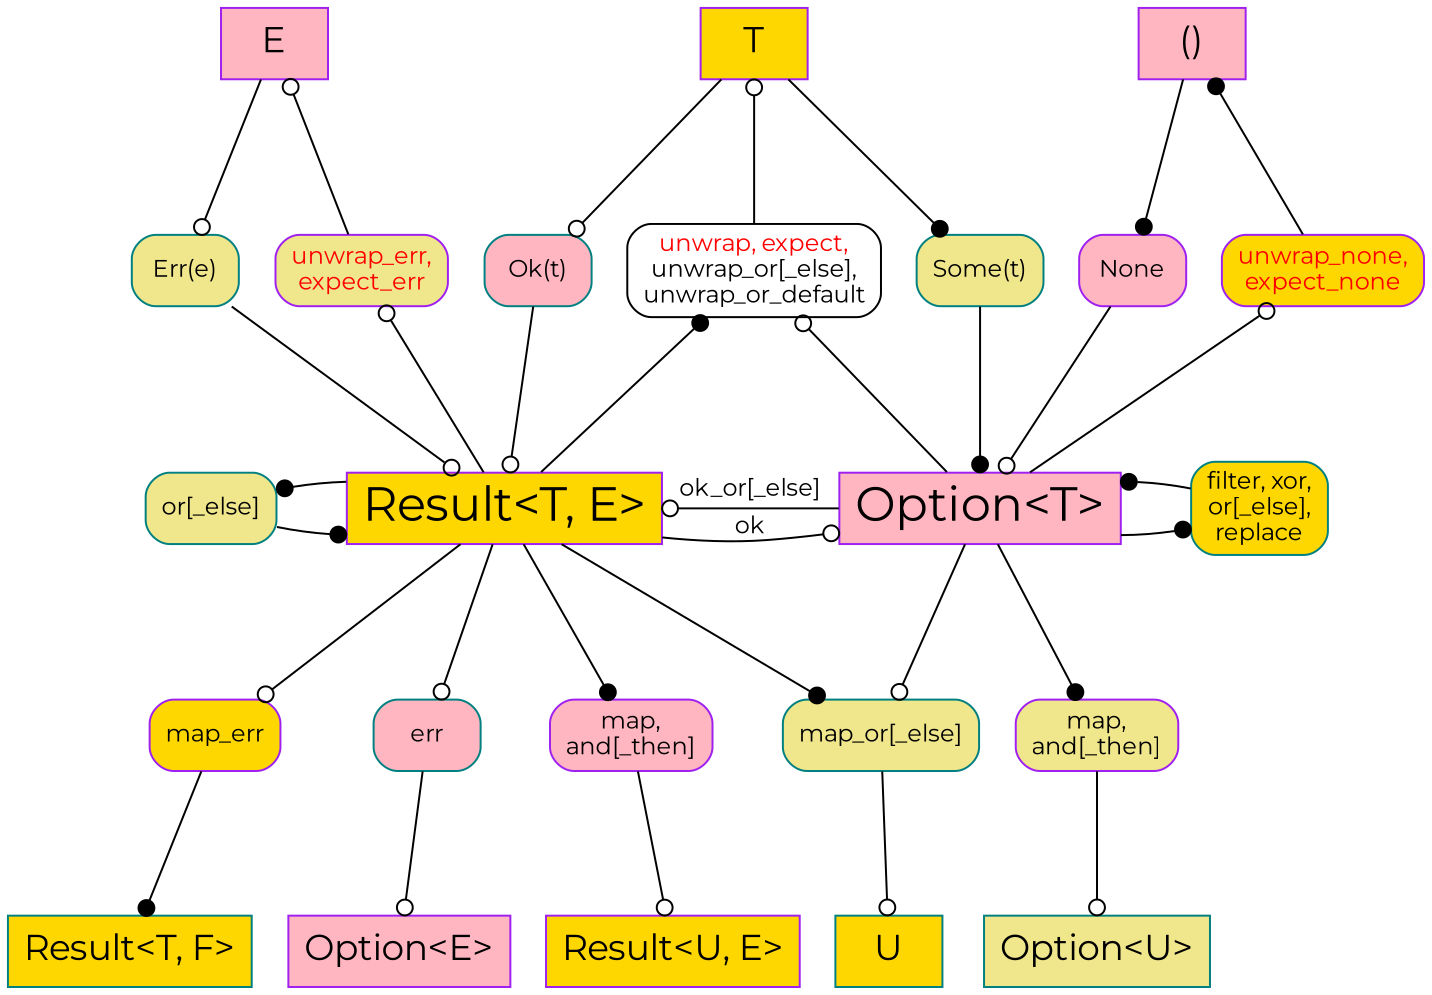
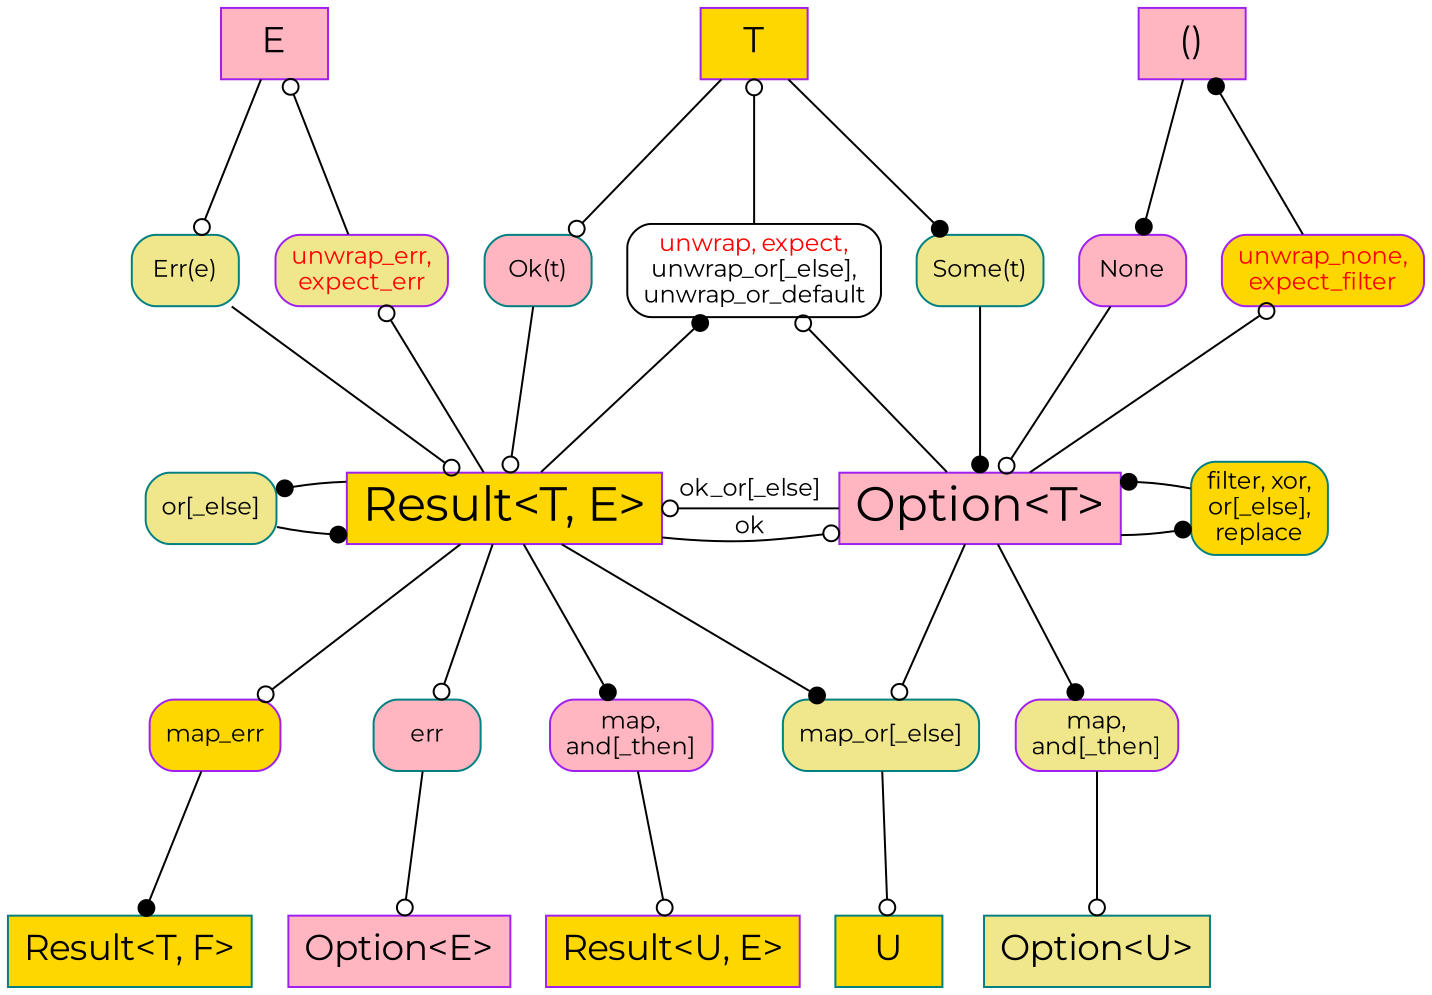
(1323, 271) -> (1323, 271)
